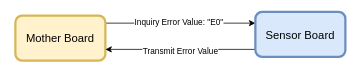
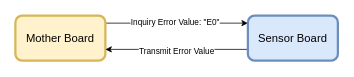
(300, 34) -> (293, 38)
